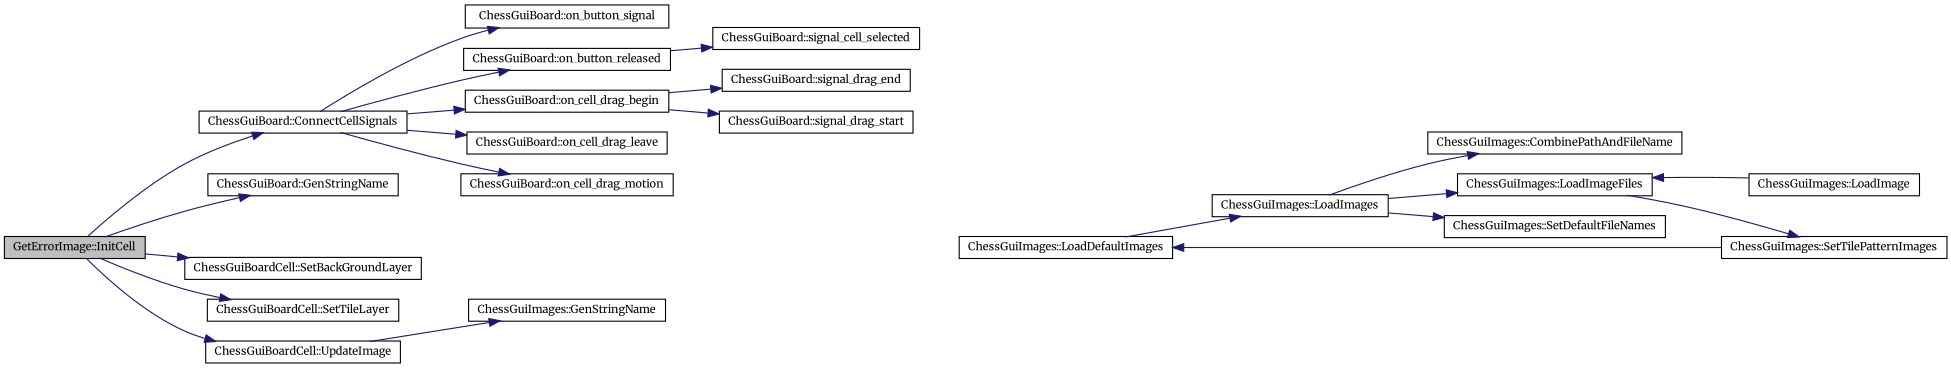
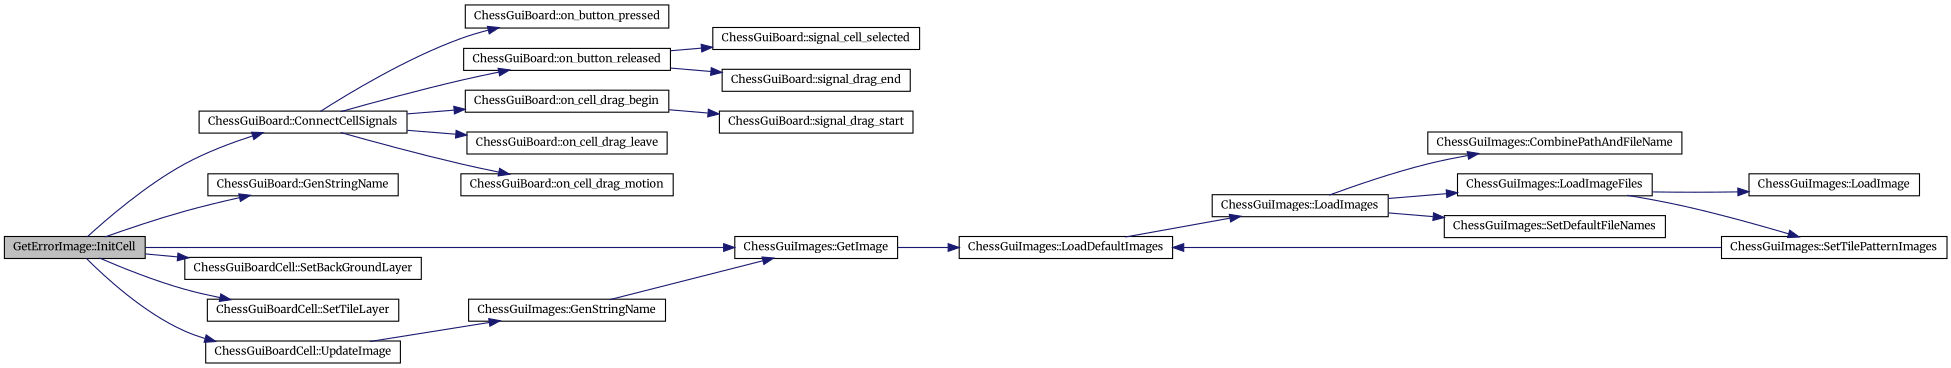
(567, 16) -> (567, 16)
(690, 91) -> (691, 70)
(1706, 177) -> (1695, 192)
none -> (816, 248)
